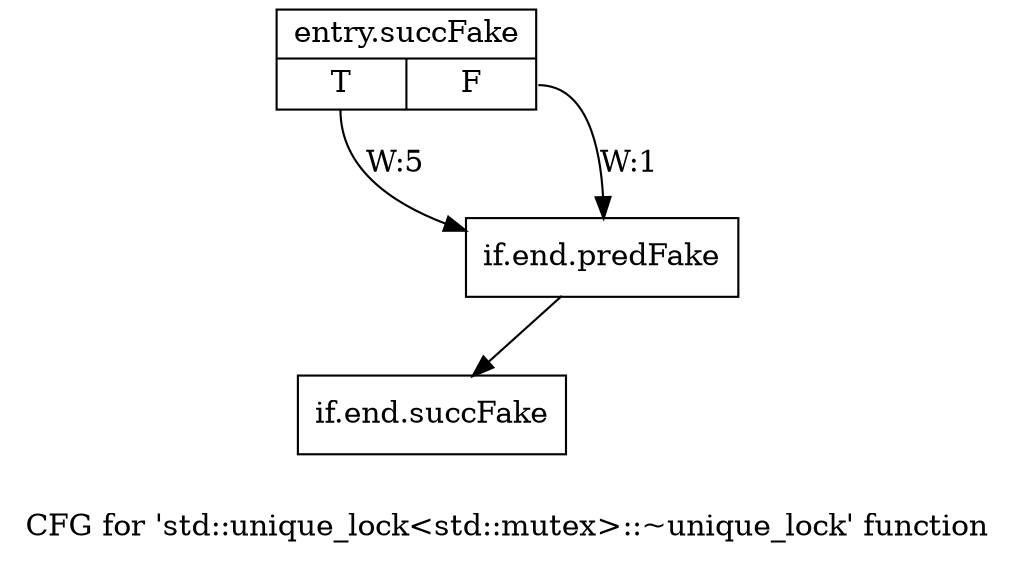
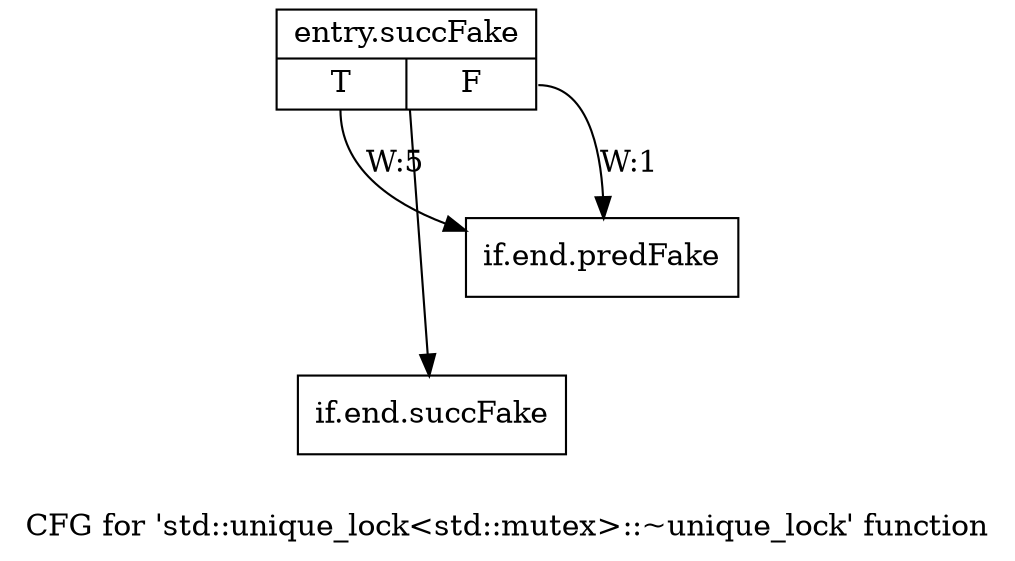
(525, 329) -> (419, 232)
